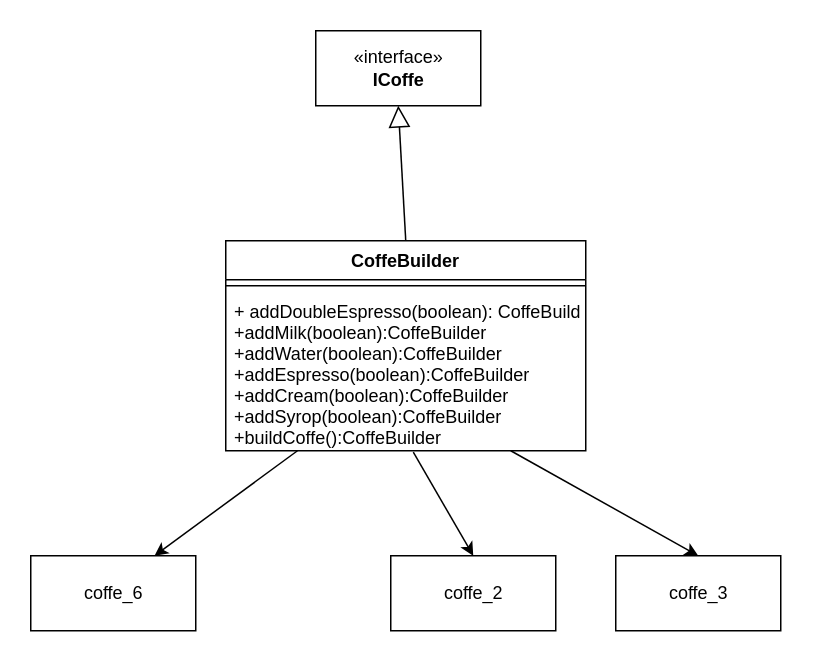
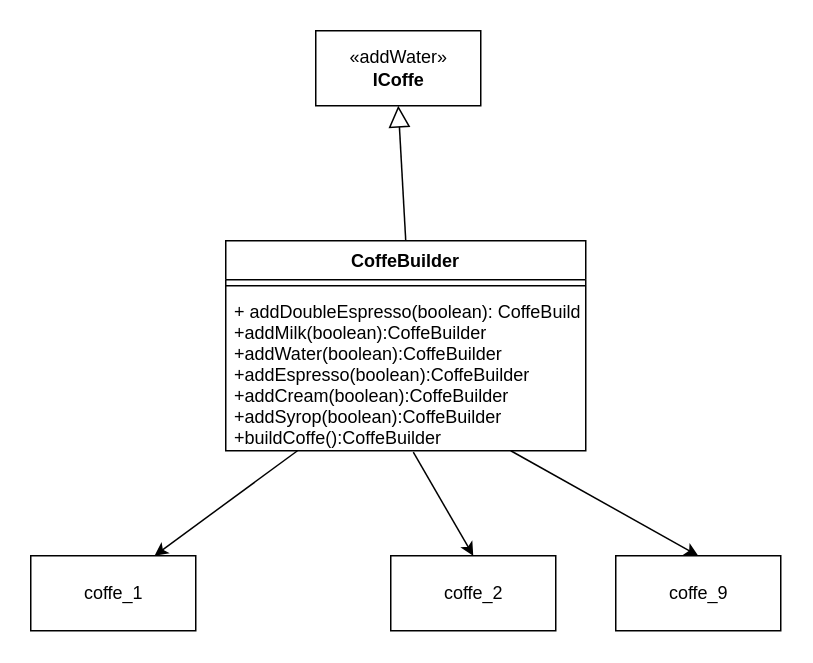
(399, 68) -> (399, 68)
(114, 593) -> (114, 593)
(699, 593) -> (699, 593)
